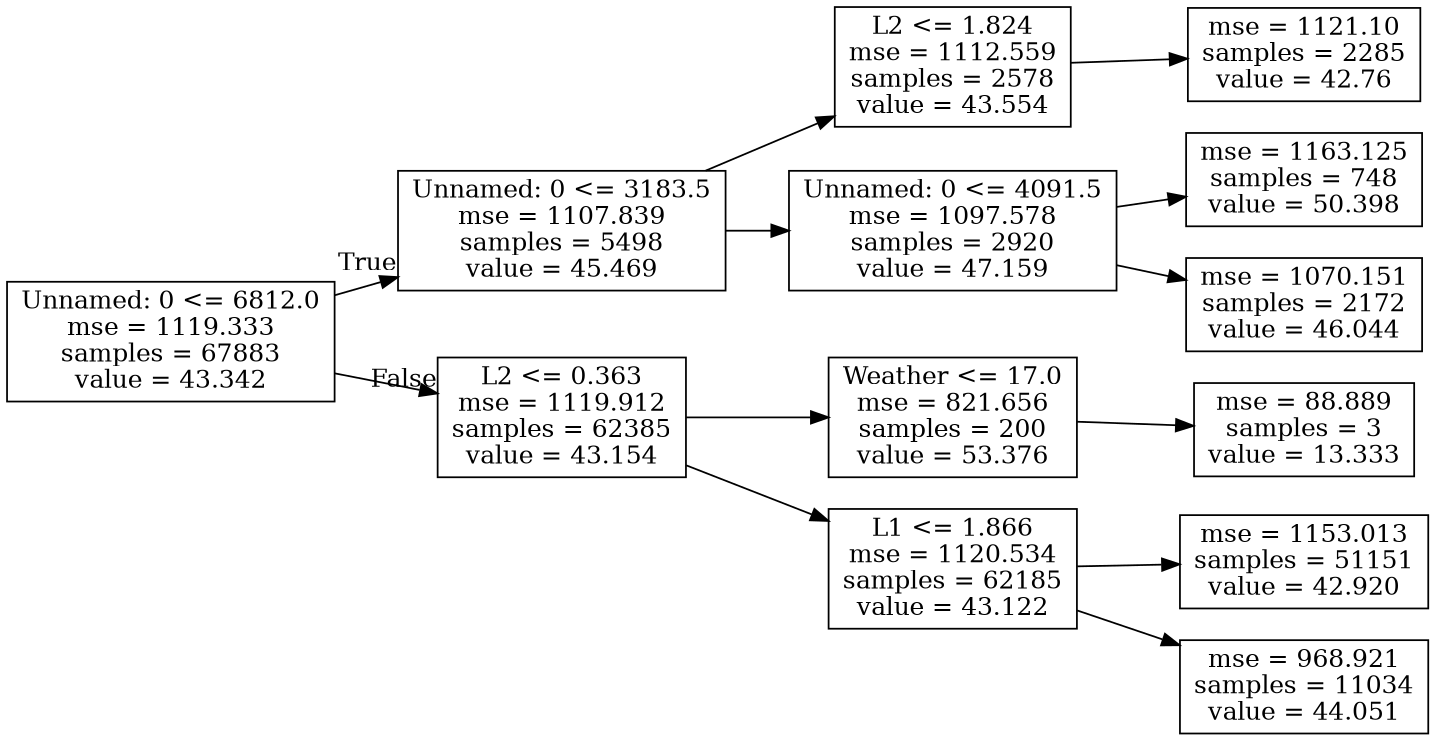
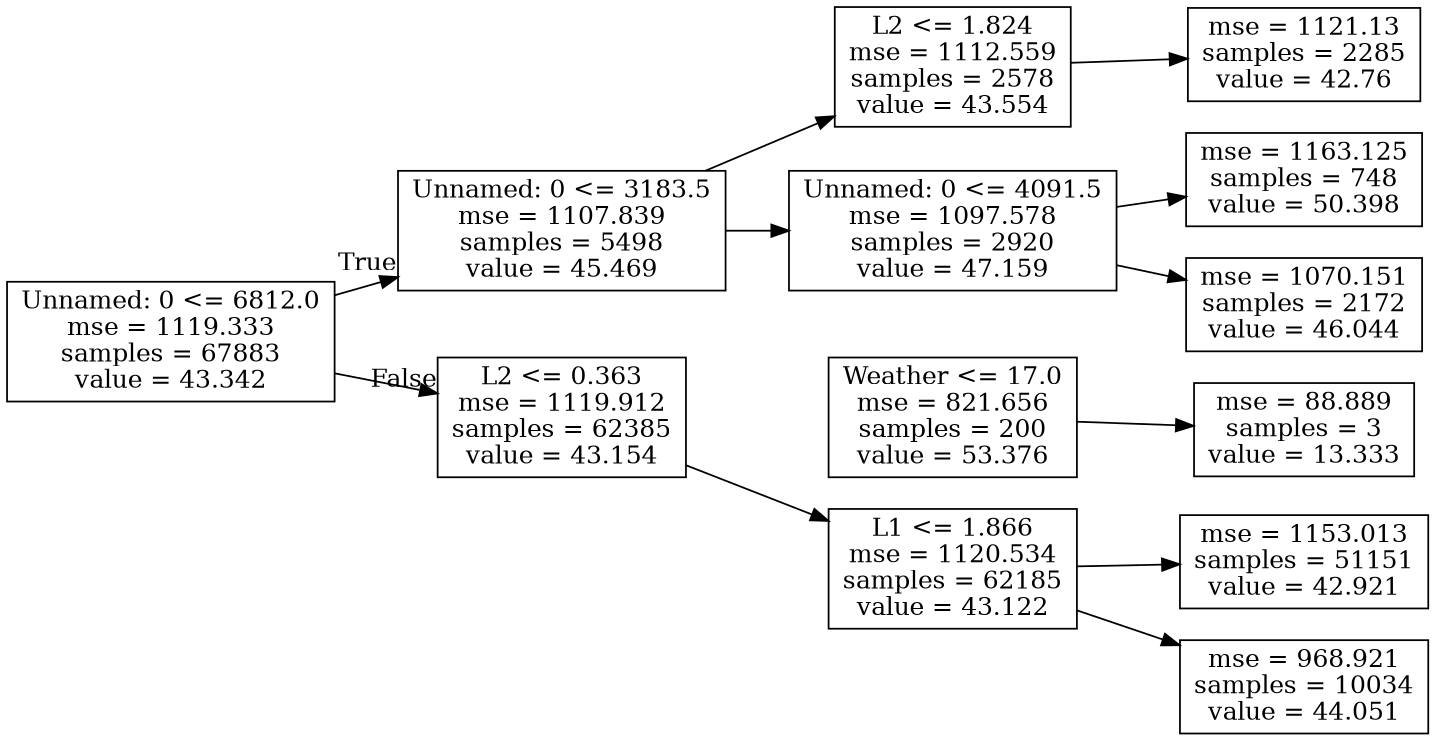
(1304, 55) -> (1304, 55)
(748, 417) -> none
(1304, 562) -> (1304, 562)
(1304, 687) -> (1304, 687)
